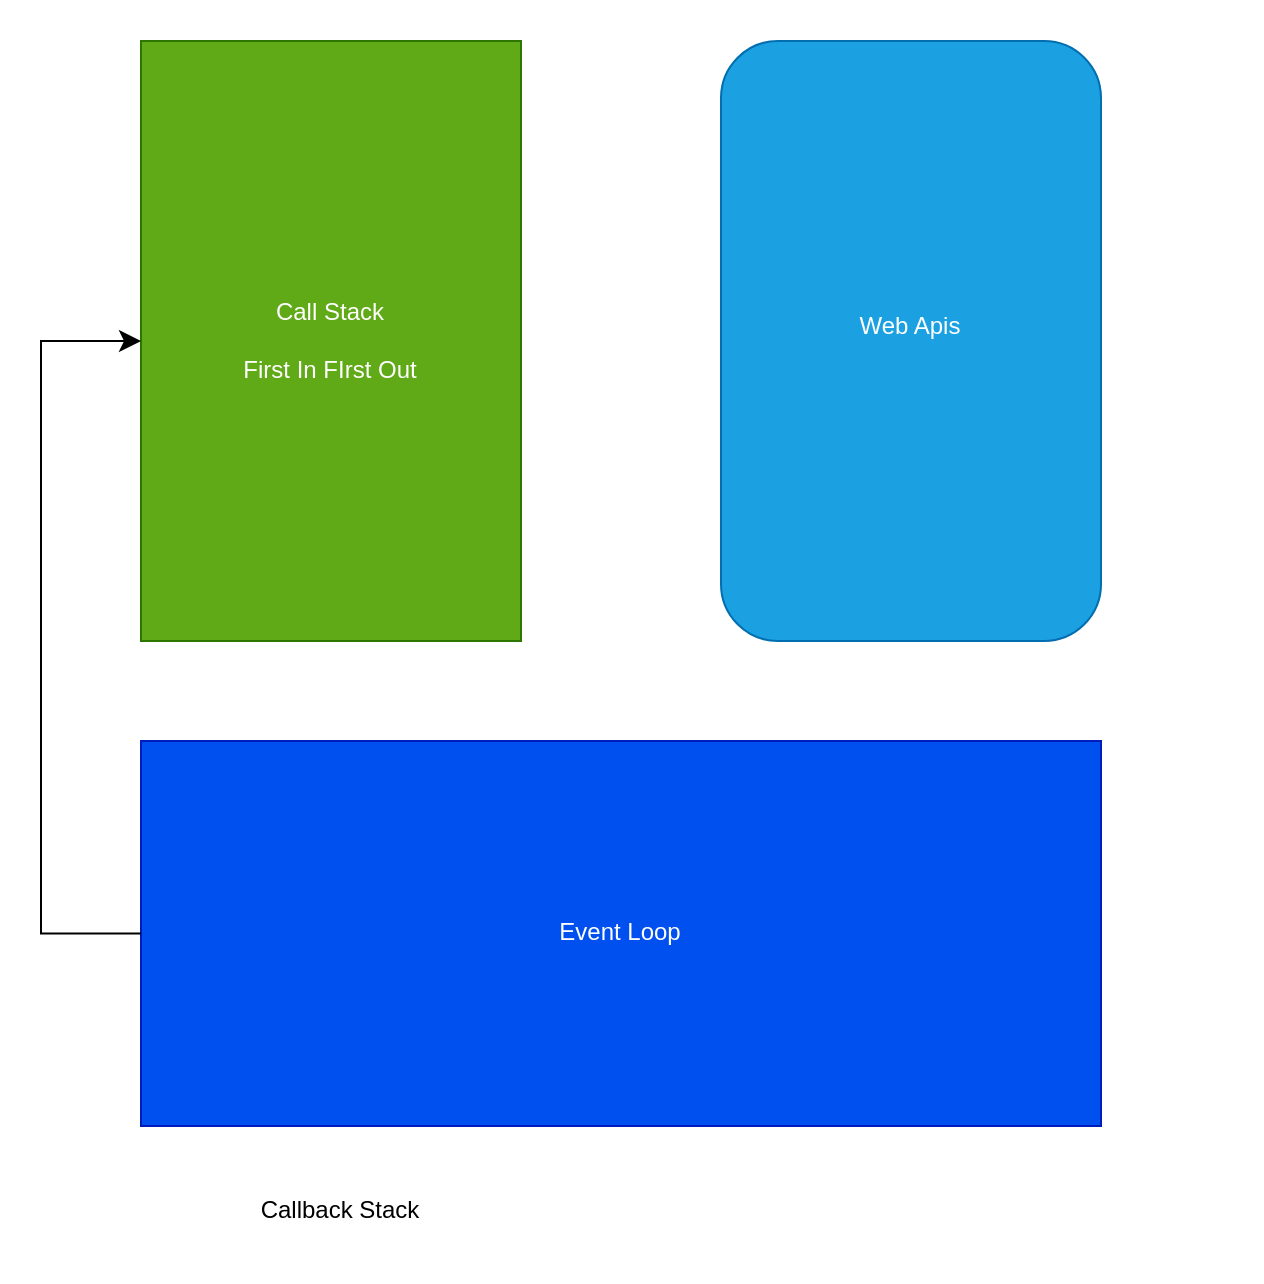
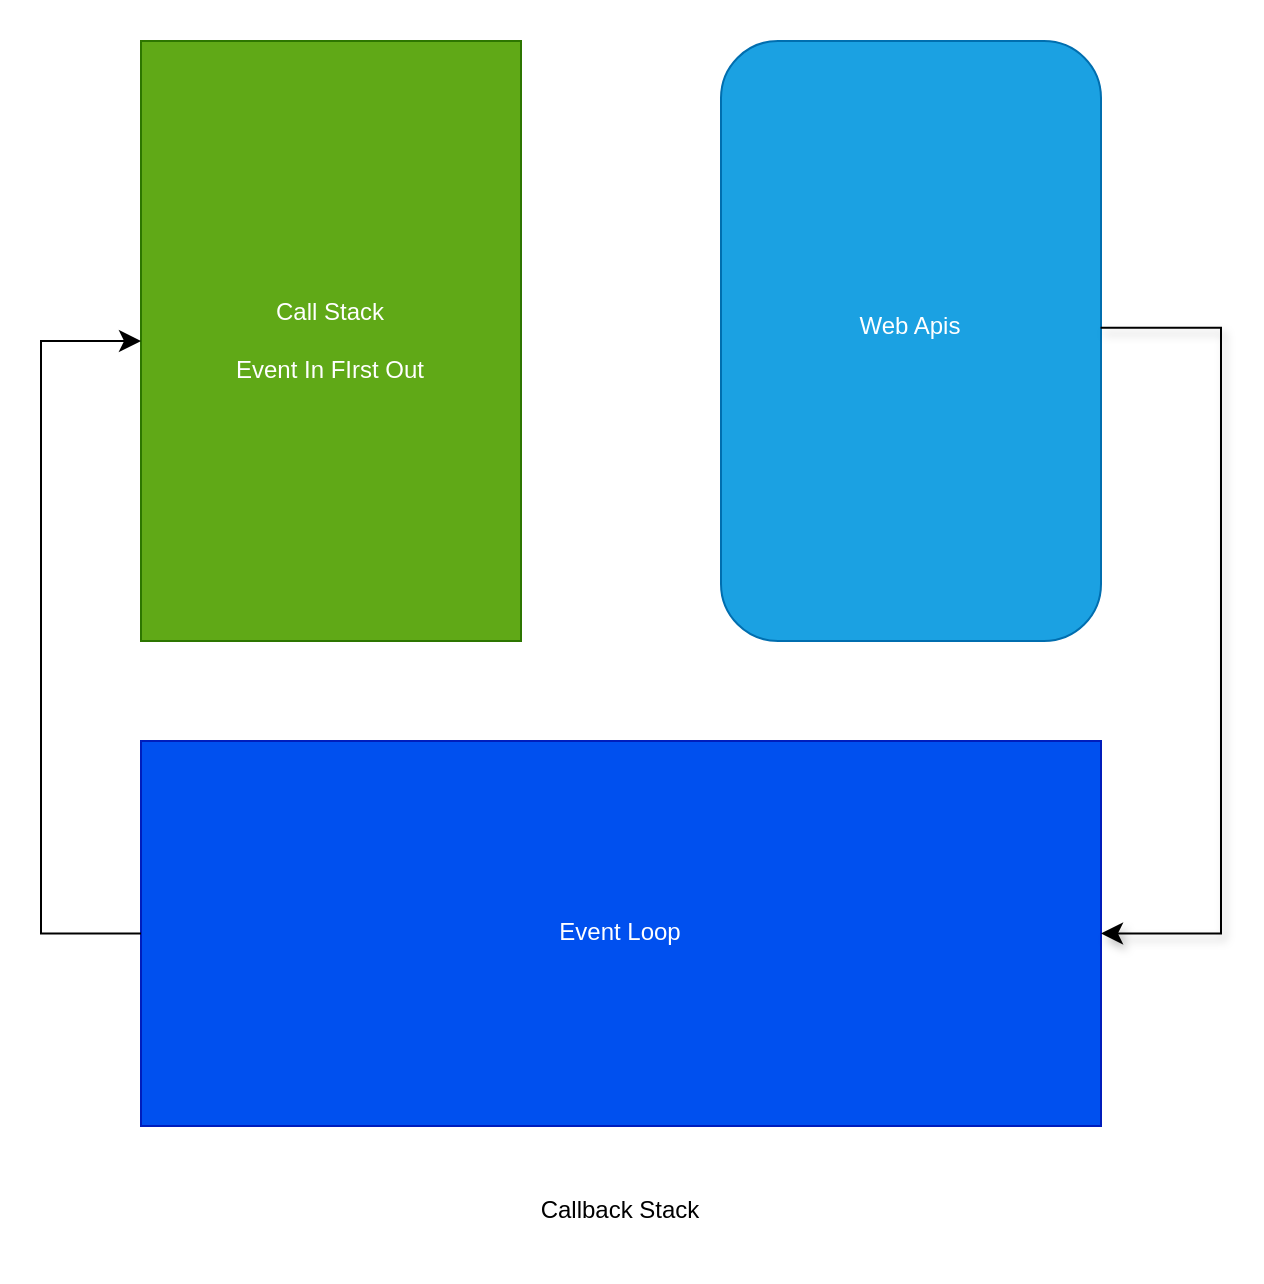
(331, 341) -> (331, 341)
none -> (1221, 622)
(341, 1211) -> (621, 1211)
